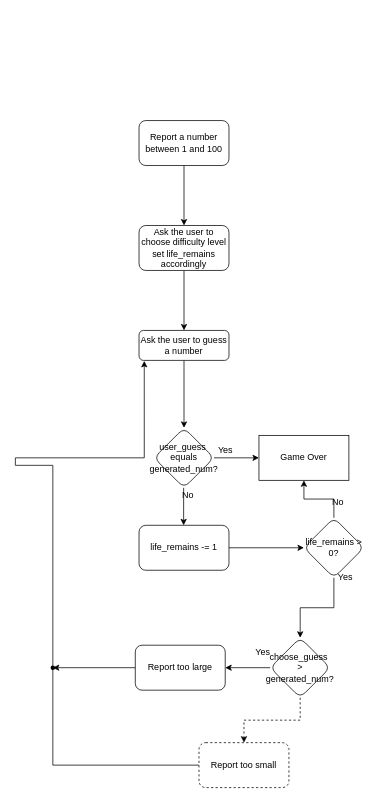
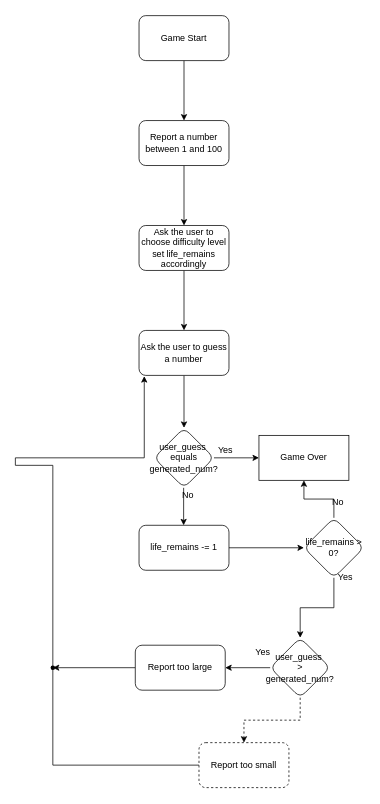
none -> (184, 38)
none -> (184, 114)
(184, 345) -> (184, 353)
(300, 668) -> (300, 668)
